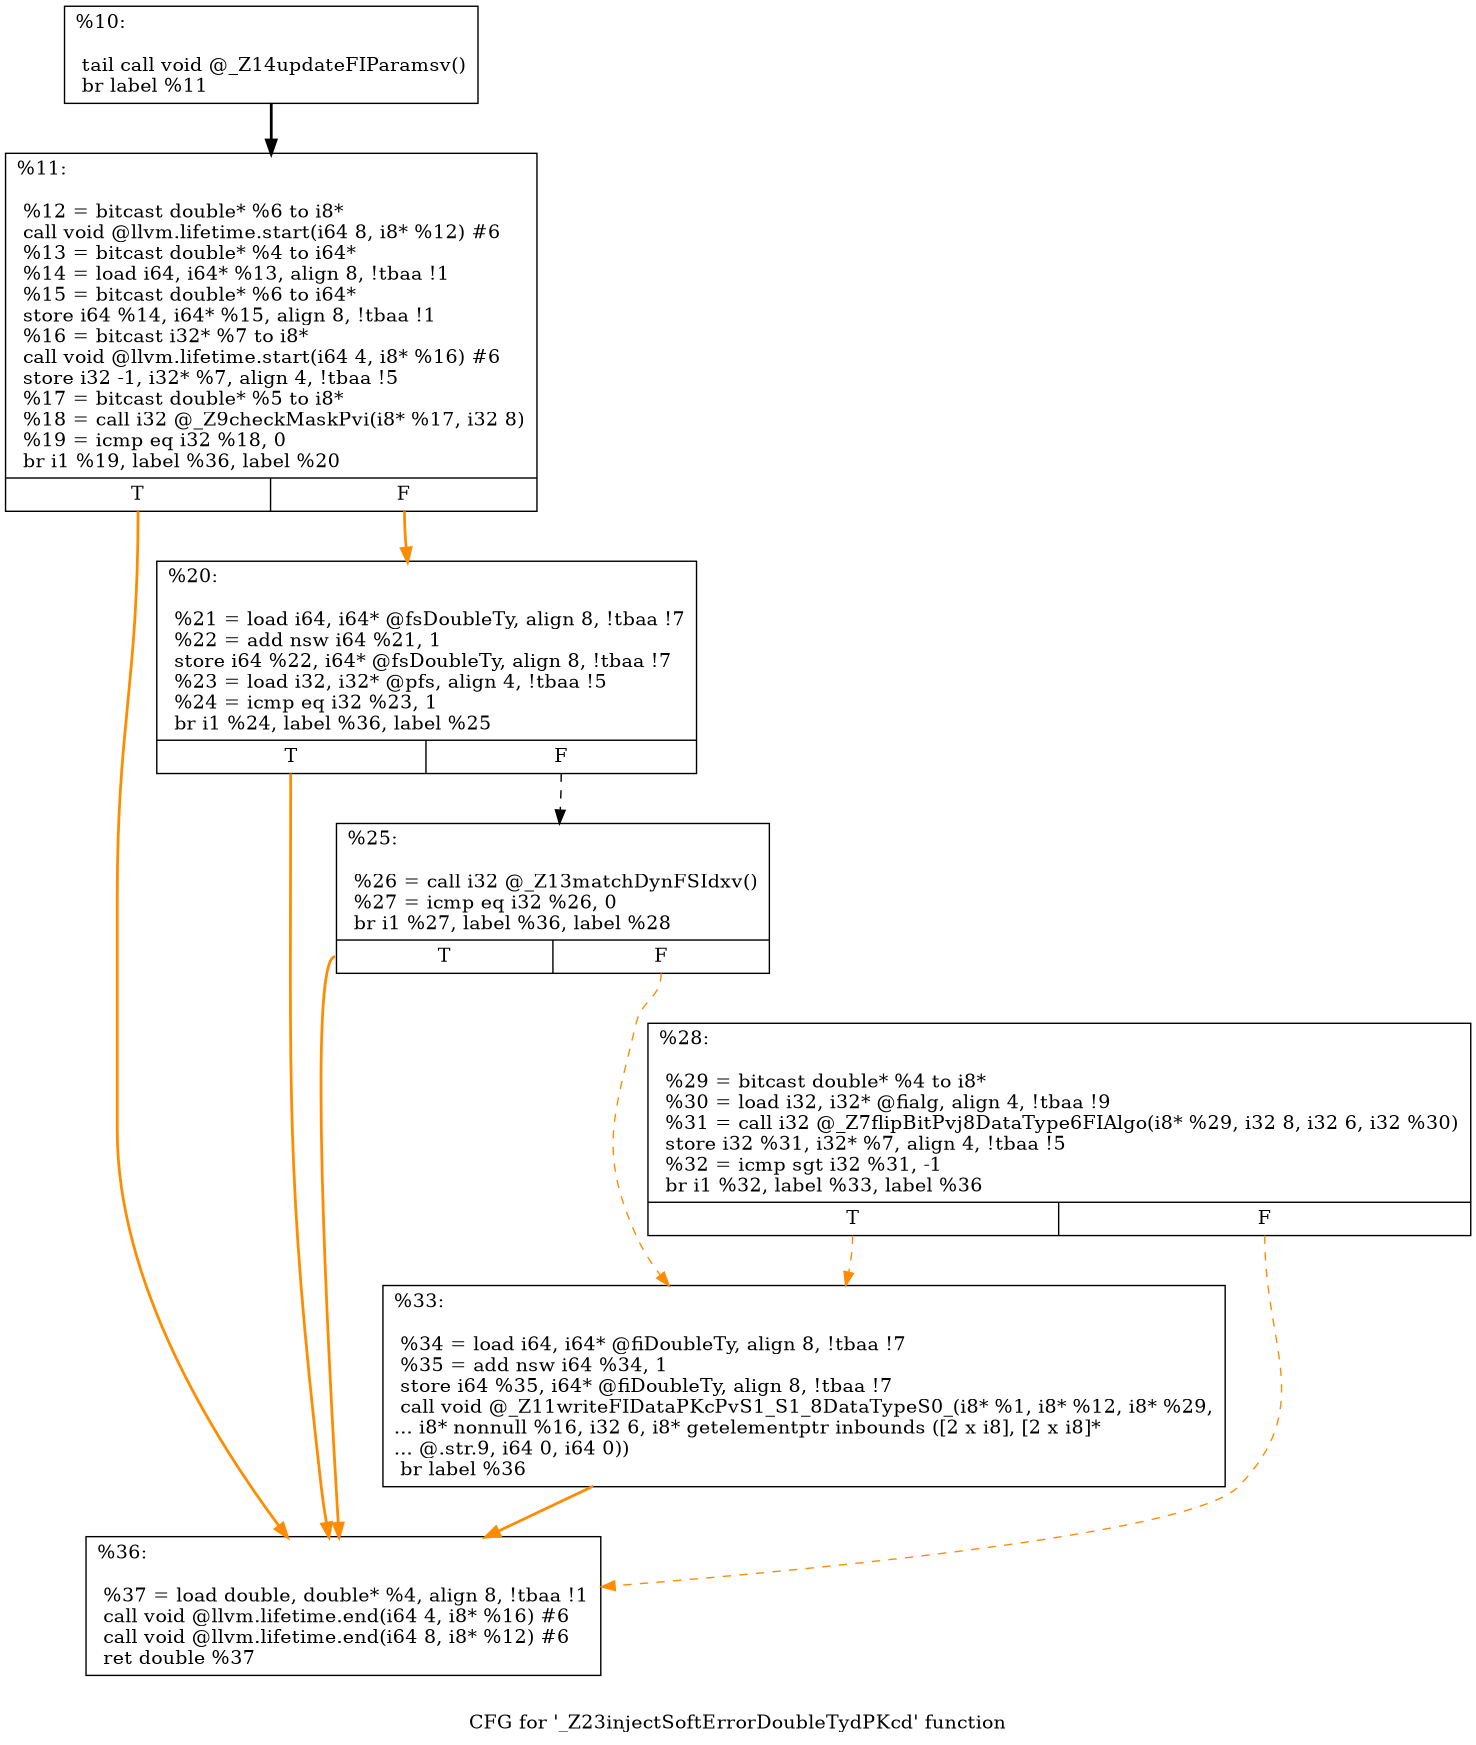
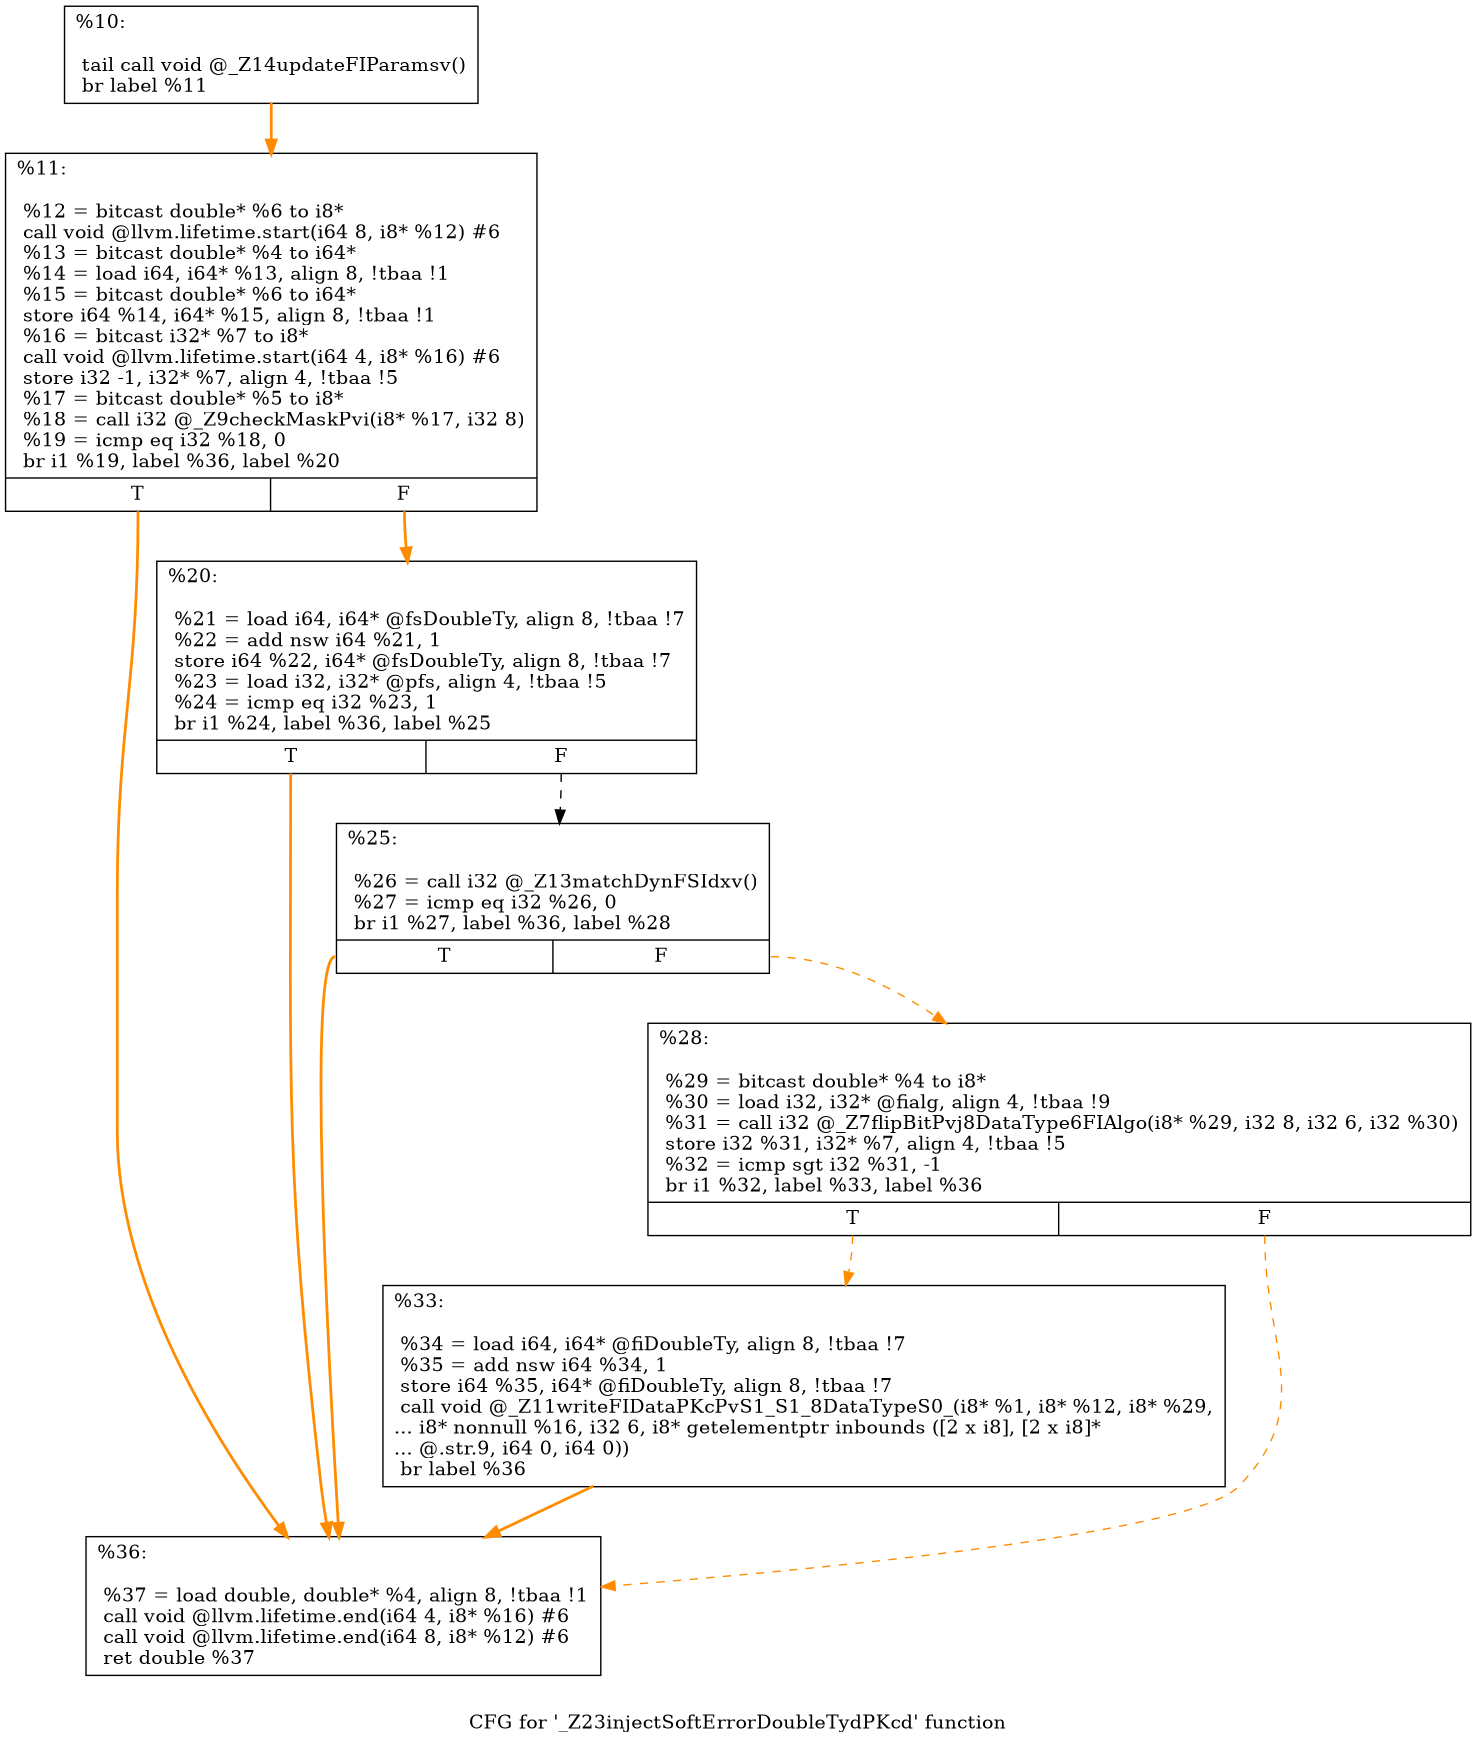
(271, 121) -> (271, 121)
(614, 1125) -> (857, 974)
